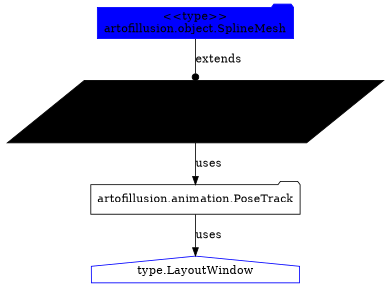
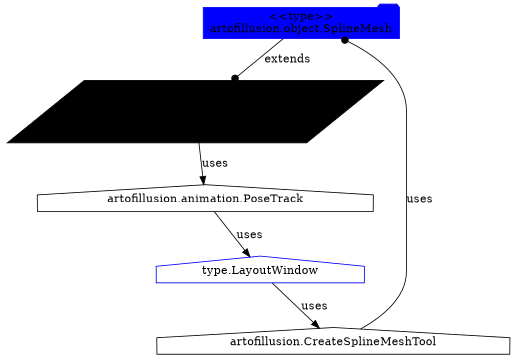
(195, 199) -> (205, 199)
none -> (333, 342)
